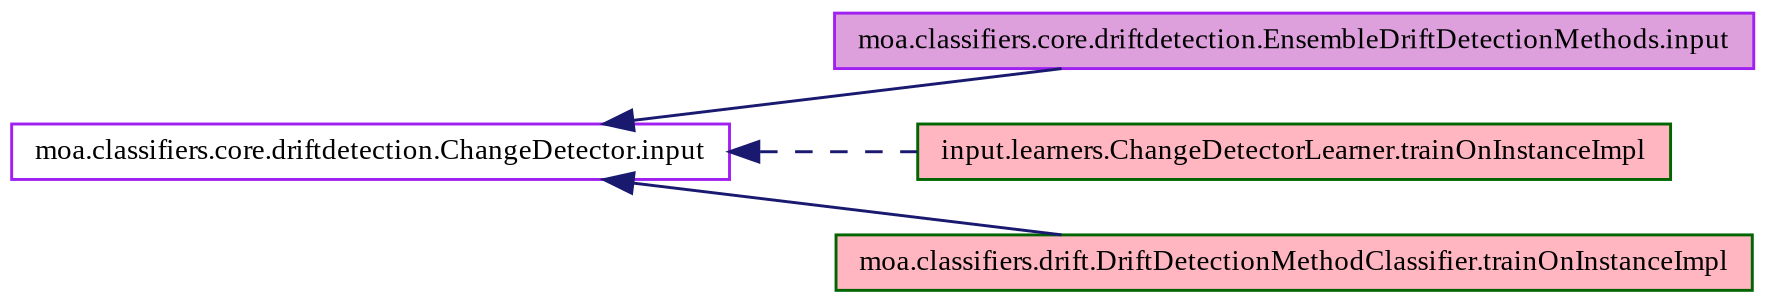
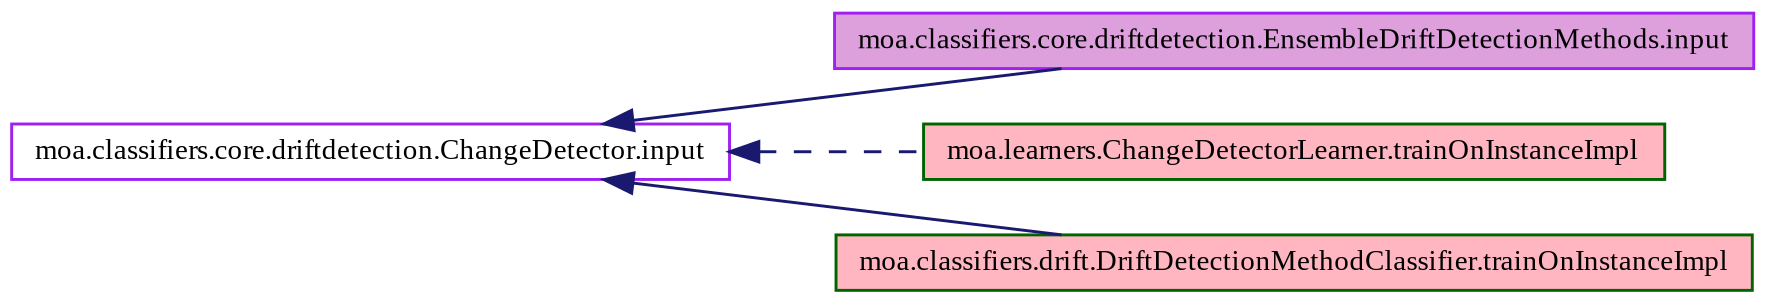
(1294, 152) -> (1294, 152)
